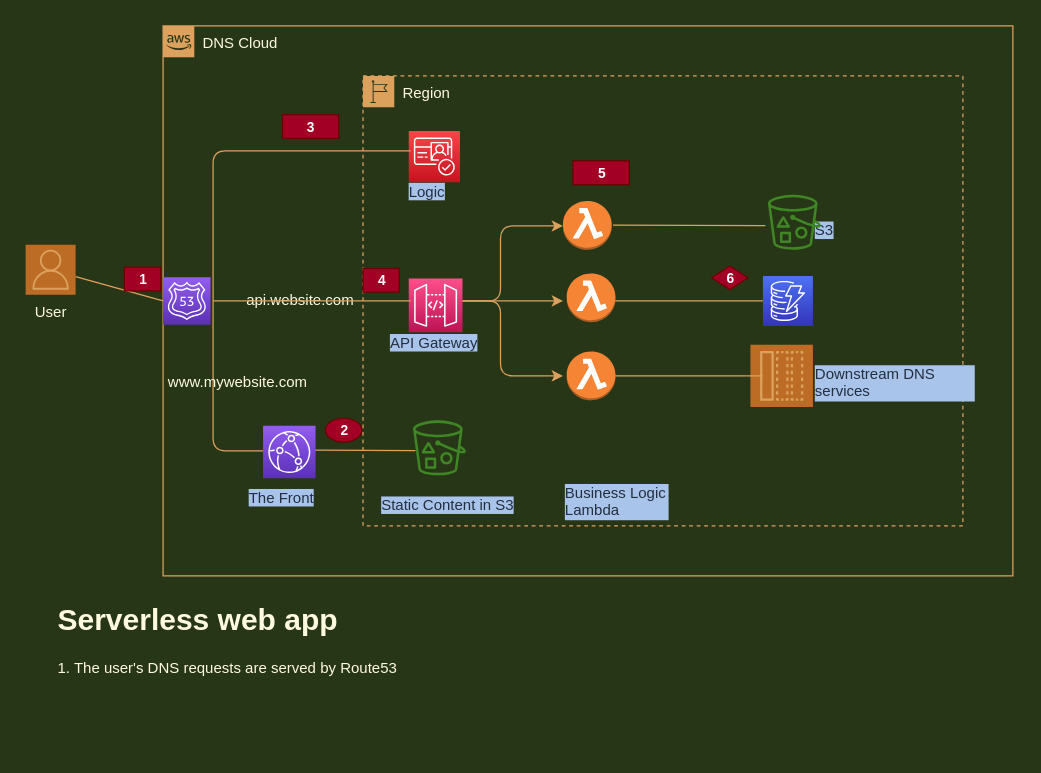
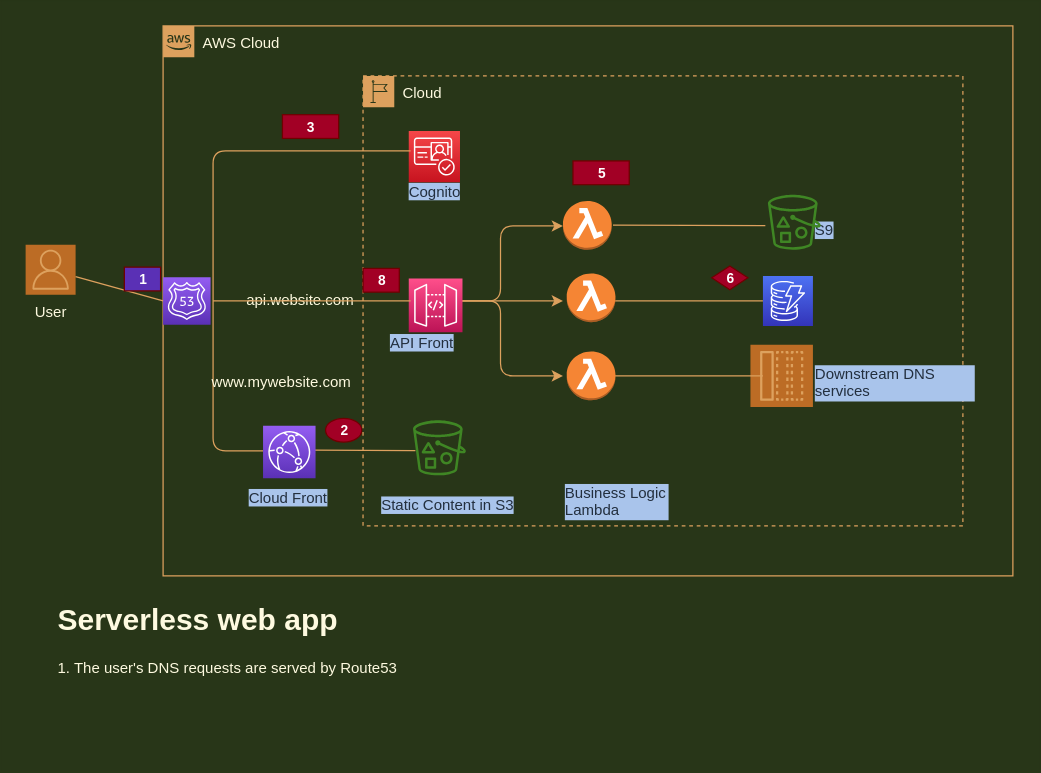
(237, 43) -> (237, 43)
(426, 93) -> (422, 93)
(428, 192) -> (437, 192)
(824, 231) -> (824, 231)
(143, 279) -> (143, 279)
(383, 281) -> (383, 281)
(435, 343) -> (426, 343)
(238, 382) -> (282, 382)
(285, 498) -> (292, 498)
